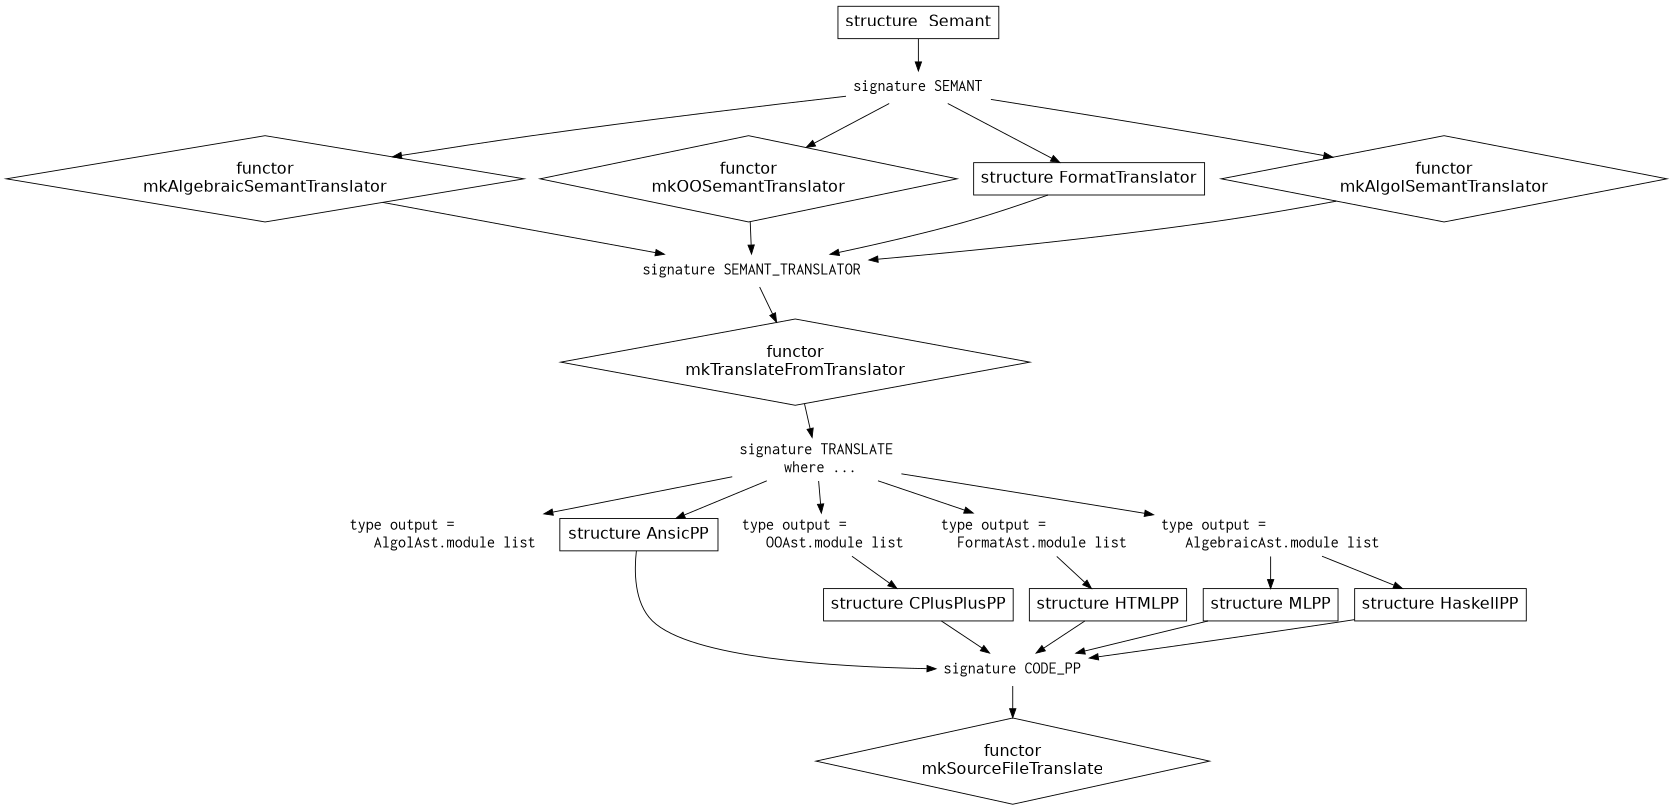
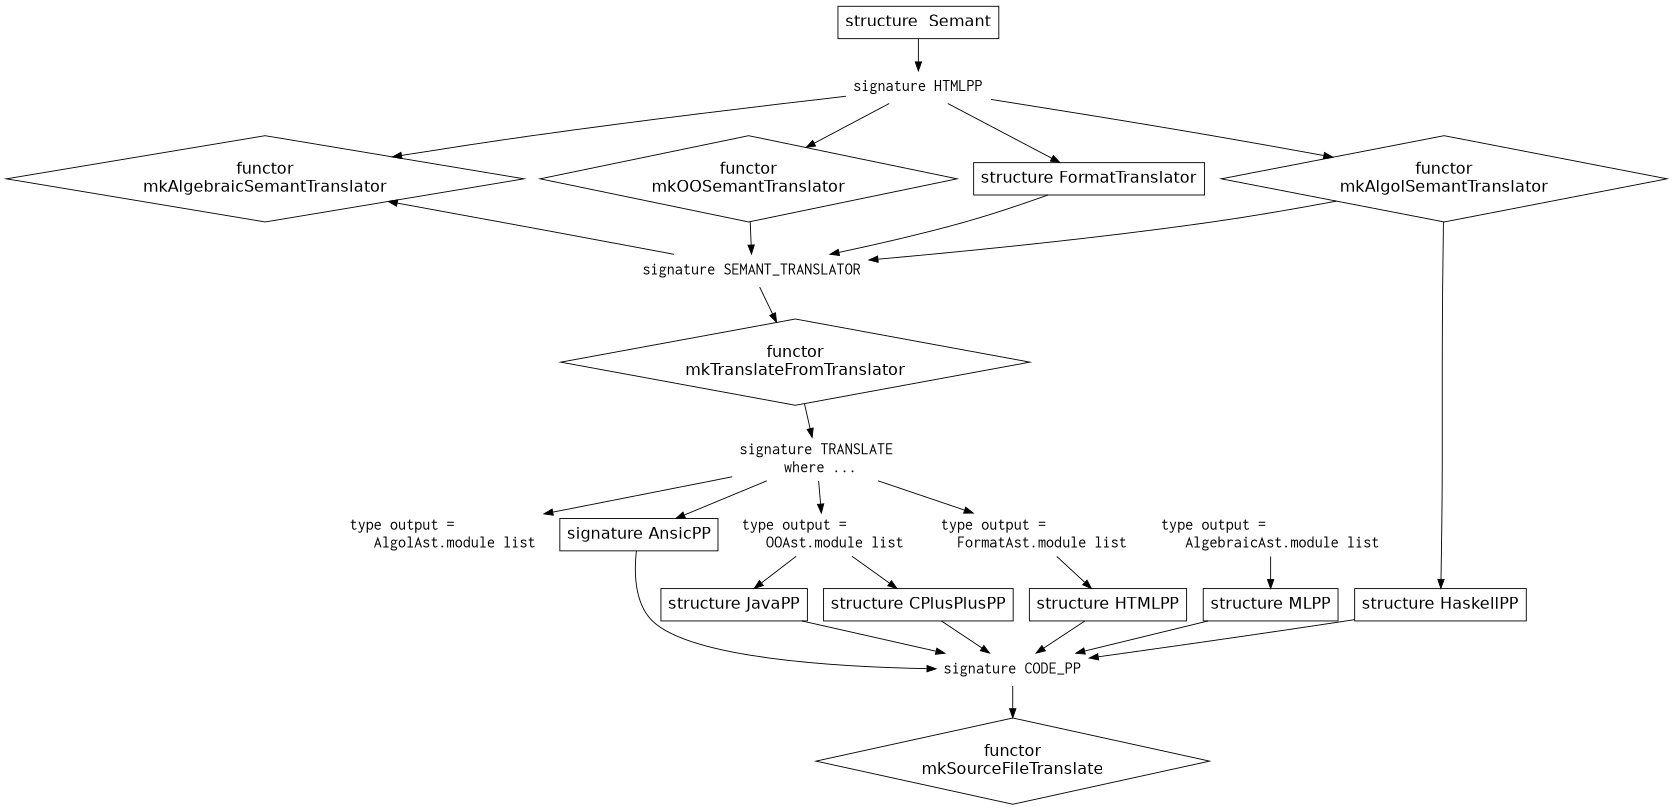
(918, 87) -> (918, 87)
(519, 228) -> (536, 229)
(1023, 494) -> none
(639, 535) -> (639, 535)
(1358, 571) -> (1442, 400)
none -> (734, 605)
